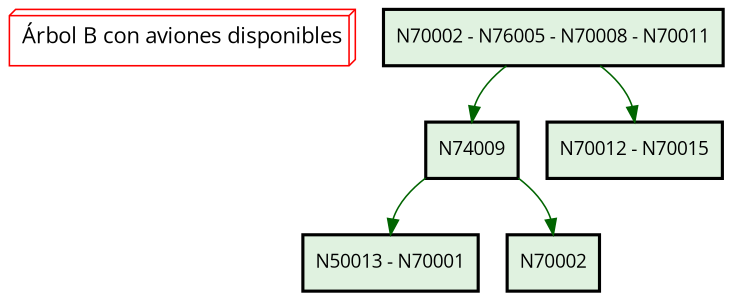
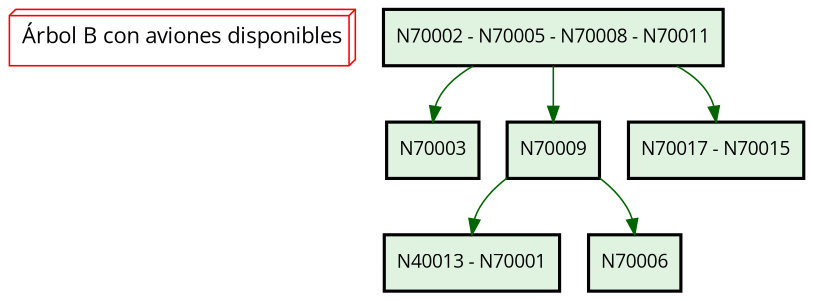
(553, 38) -> (553, 38)
none -> (433, 150)
(472, 150) -> (553, 150)
(635, 150) -> (716, 150)
(391, 263) -> (472, 263)
(553, 263) -> (635, 263)
